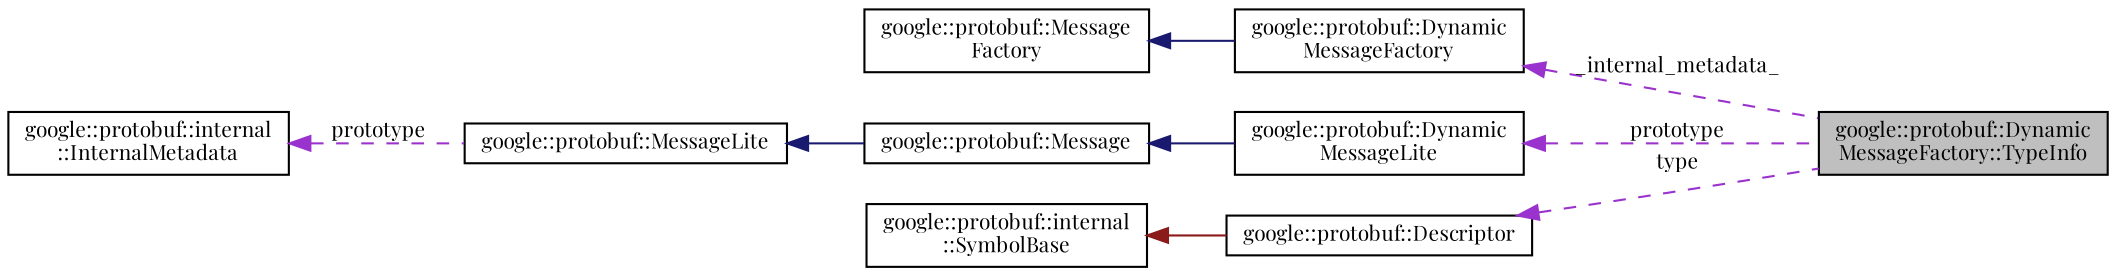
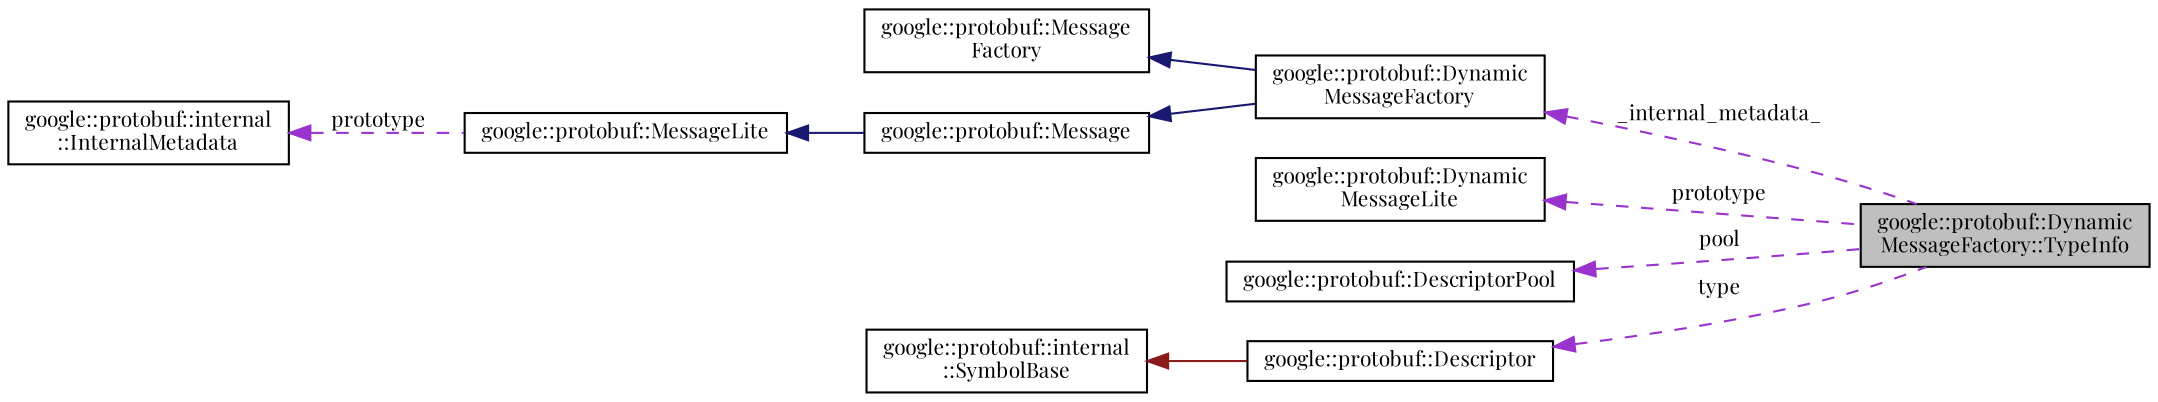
(1203, 143) -> (1213, 109)
none -> (1400, 282)
